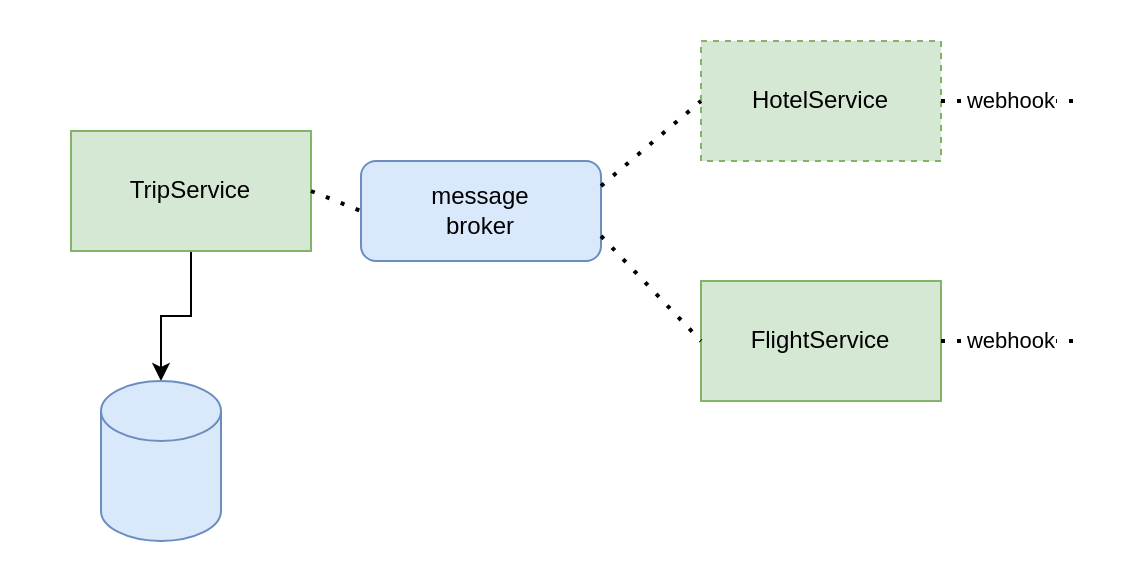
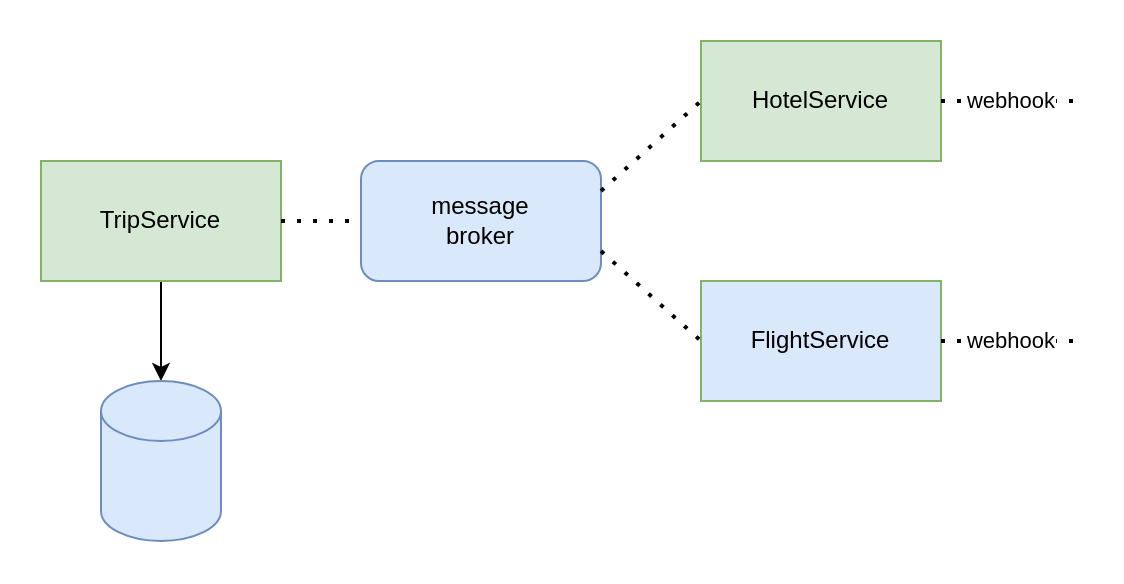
(821, 101) -> (821, 101)
(191, 191) -> (161, 221)
(481, 211) -> (481, 221)
(821, 341) -> (821, 341)
